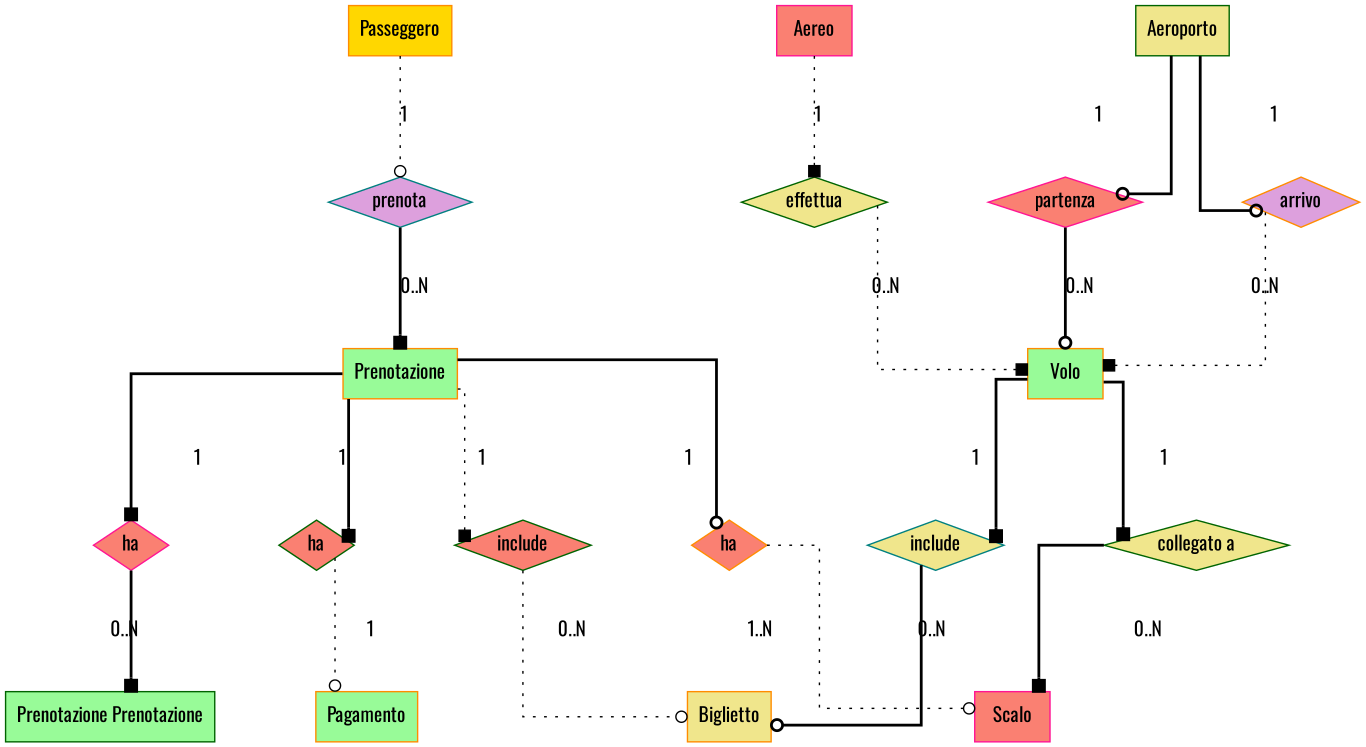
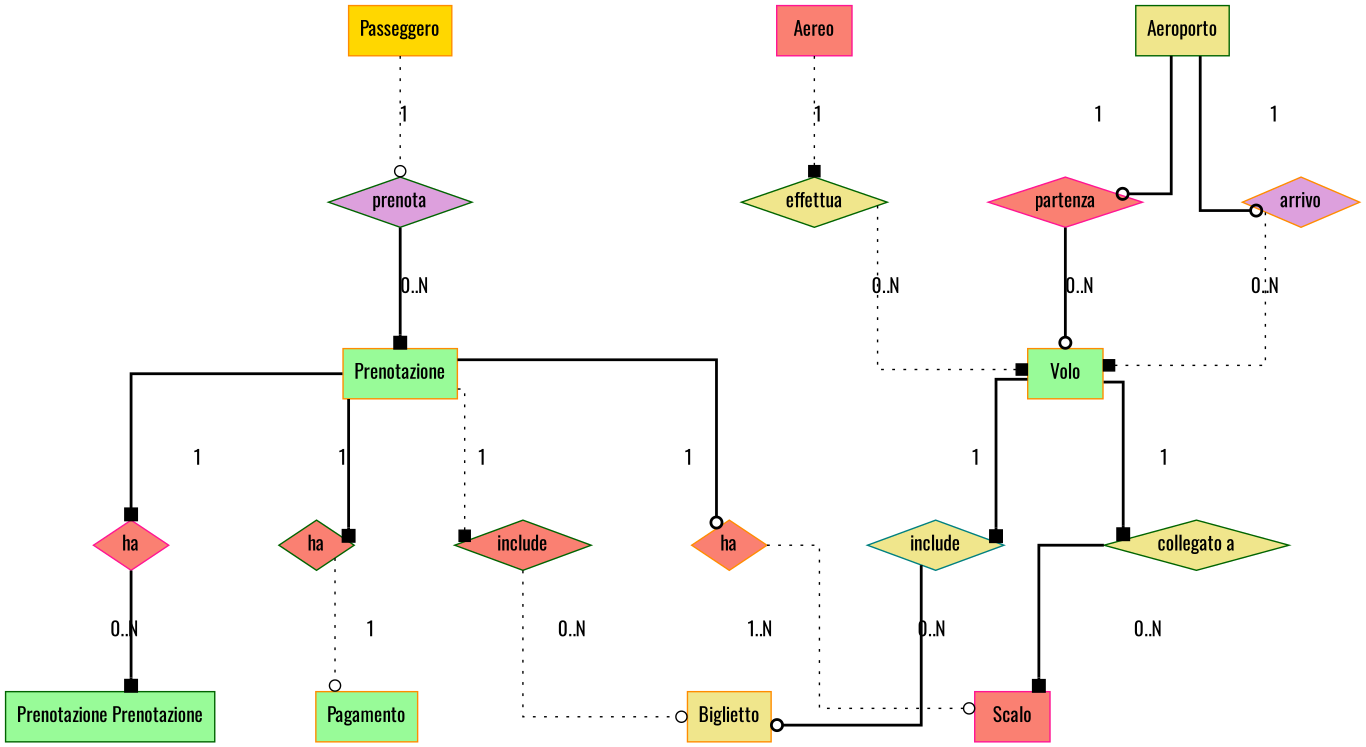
(400, 202) -> (400, 202)
